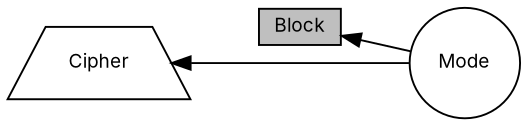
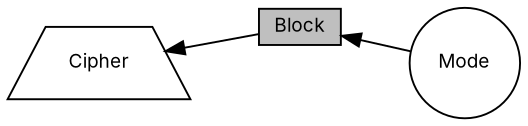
(300, 63) -> (222, 41)
